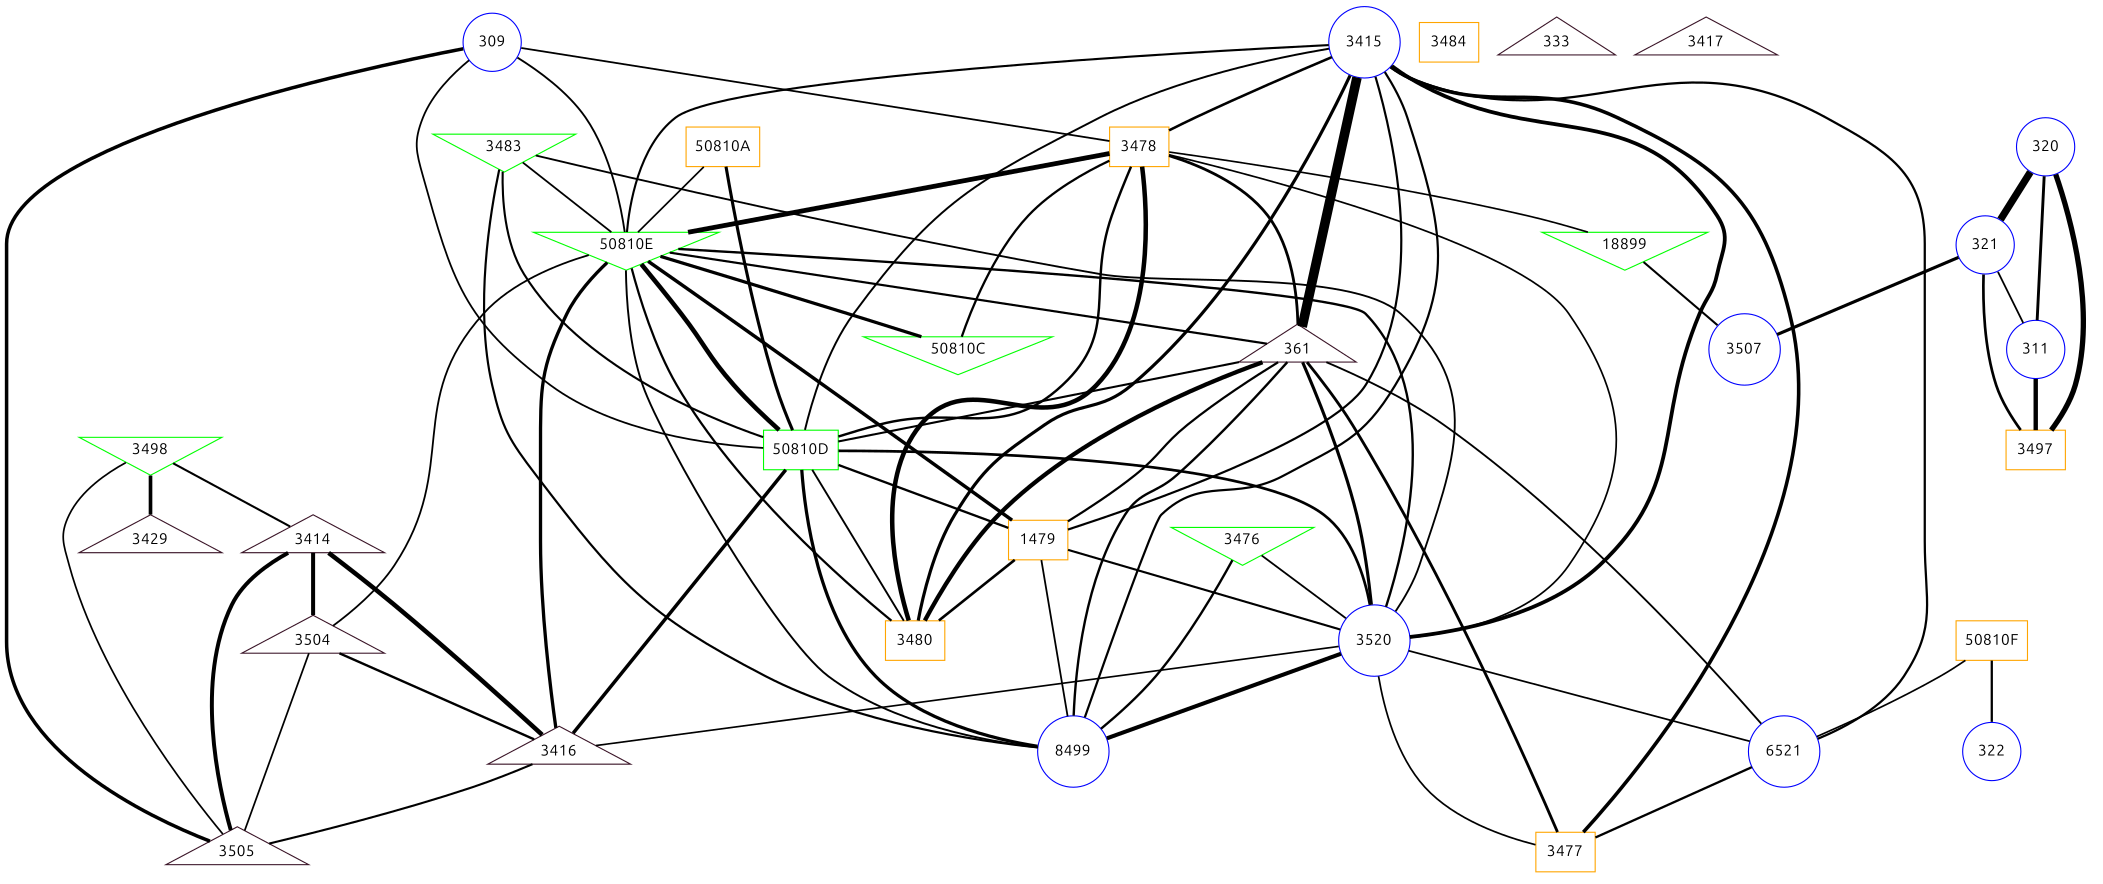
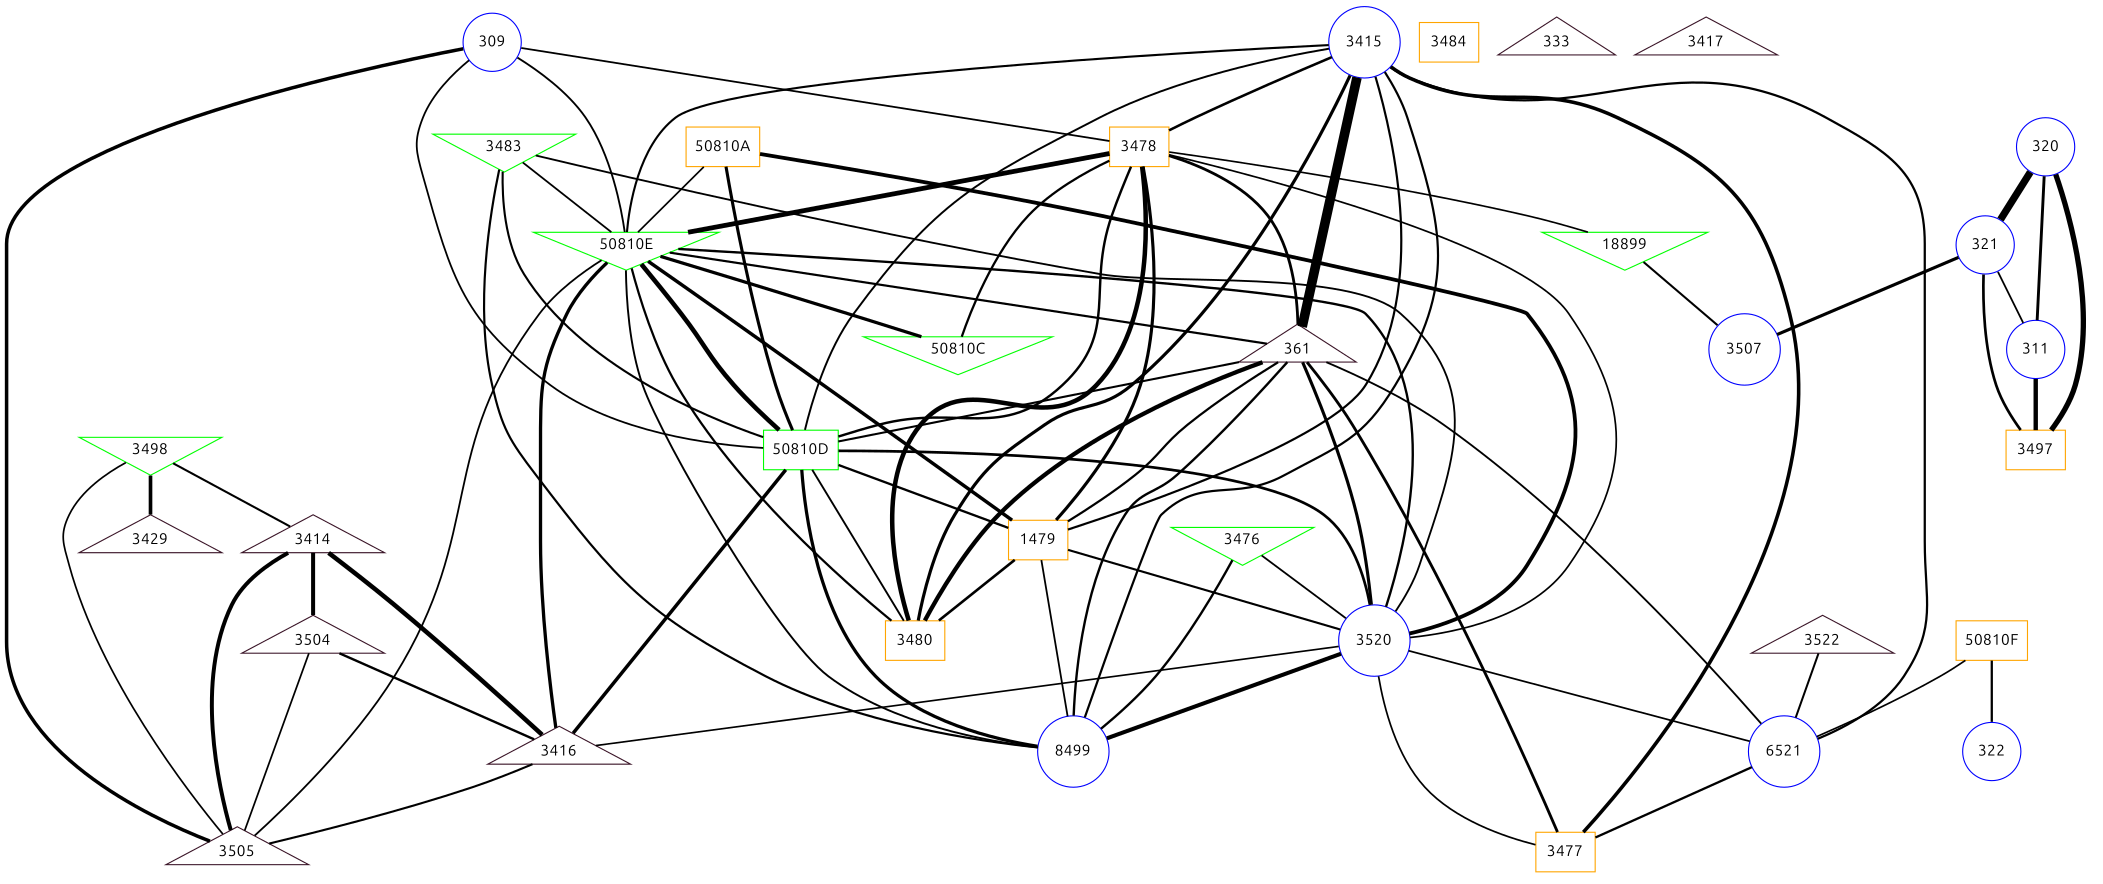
(1698, 318) -> (1347, 269)
none -> (1148, 356)
(436, 419) -> (447, 556)
none -> (1823, 641)
